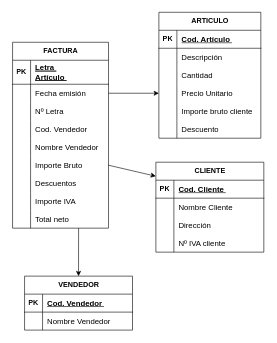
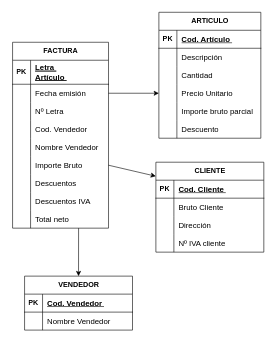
(220, 111) -> (220, 111)
(56, 201) -> (62, 201)
(204, 207) -> (202, 207)
